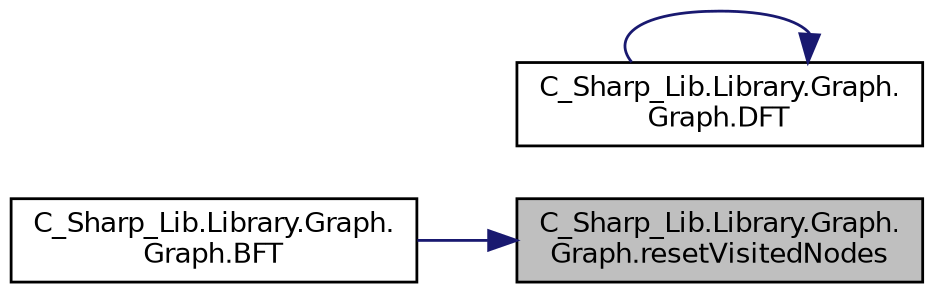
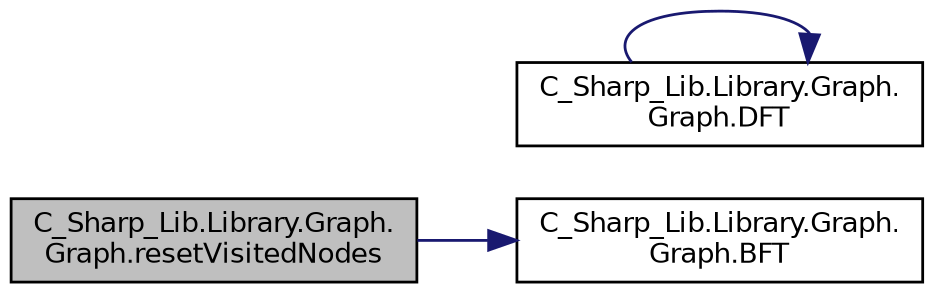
(453, 240) -> (453, 240)
